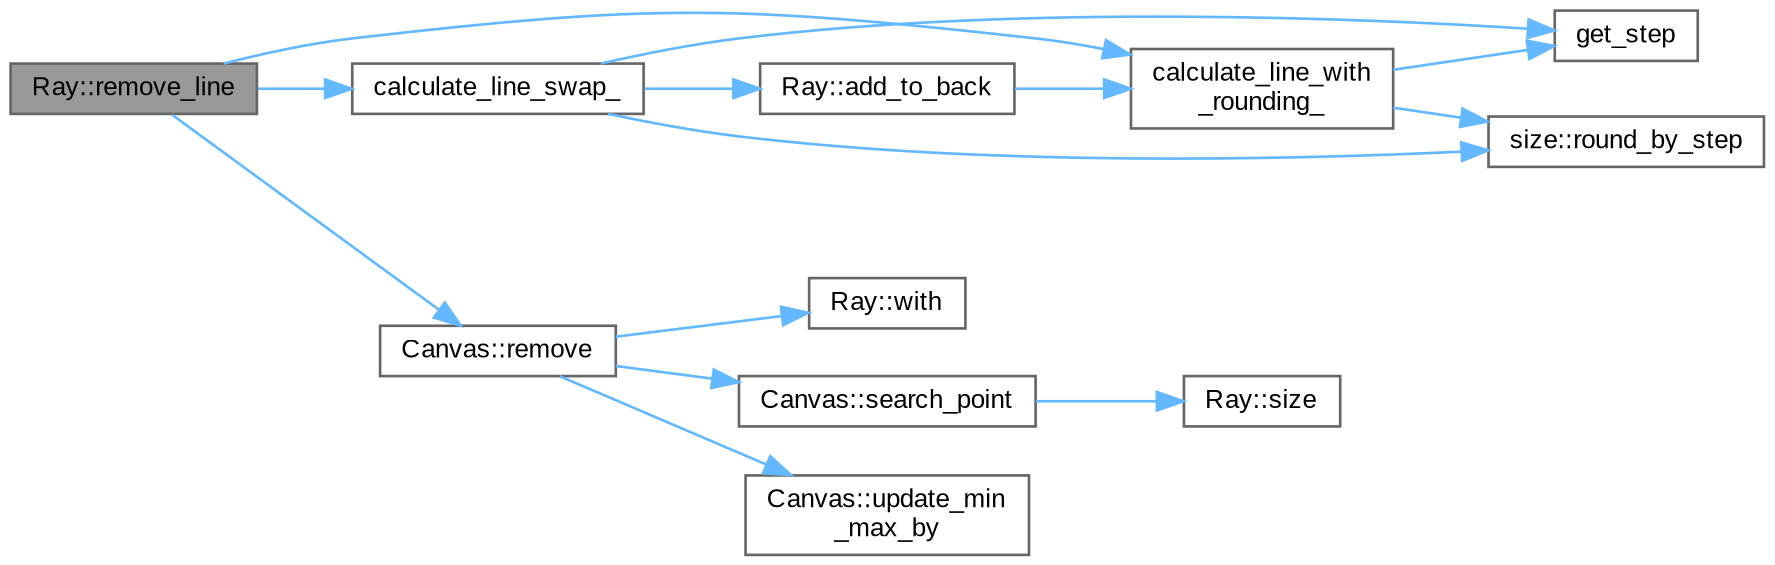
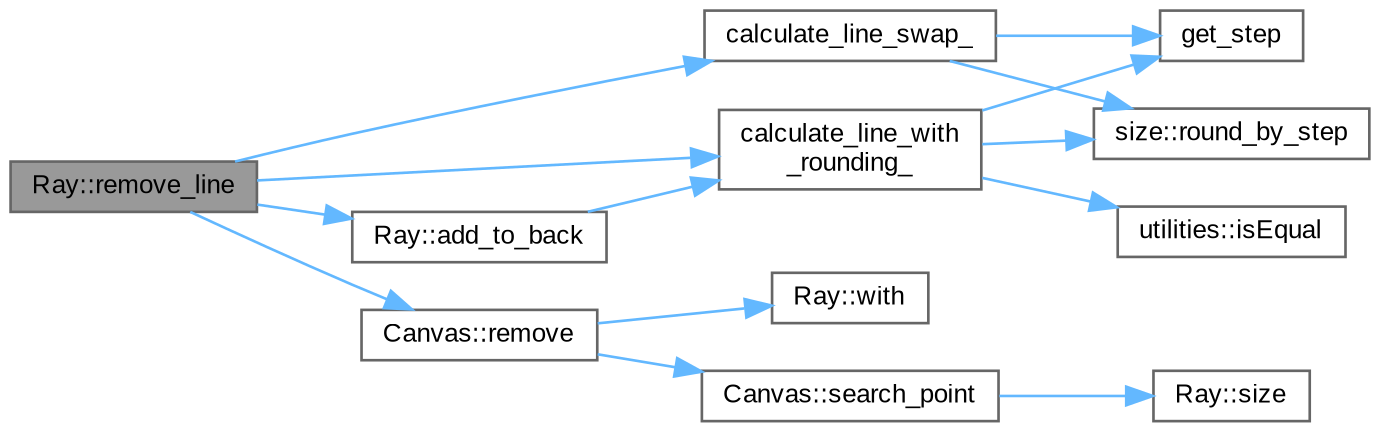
(689, 89) -> (291, 210)
none -> (1232, 232)
(887, 515) -> none
